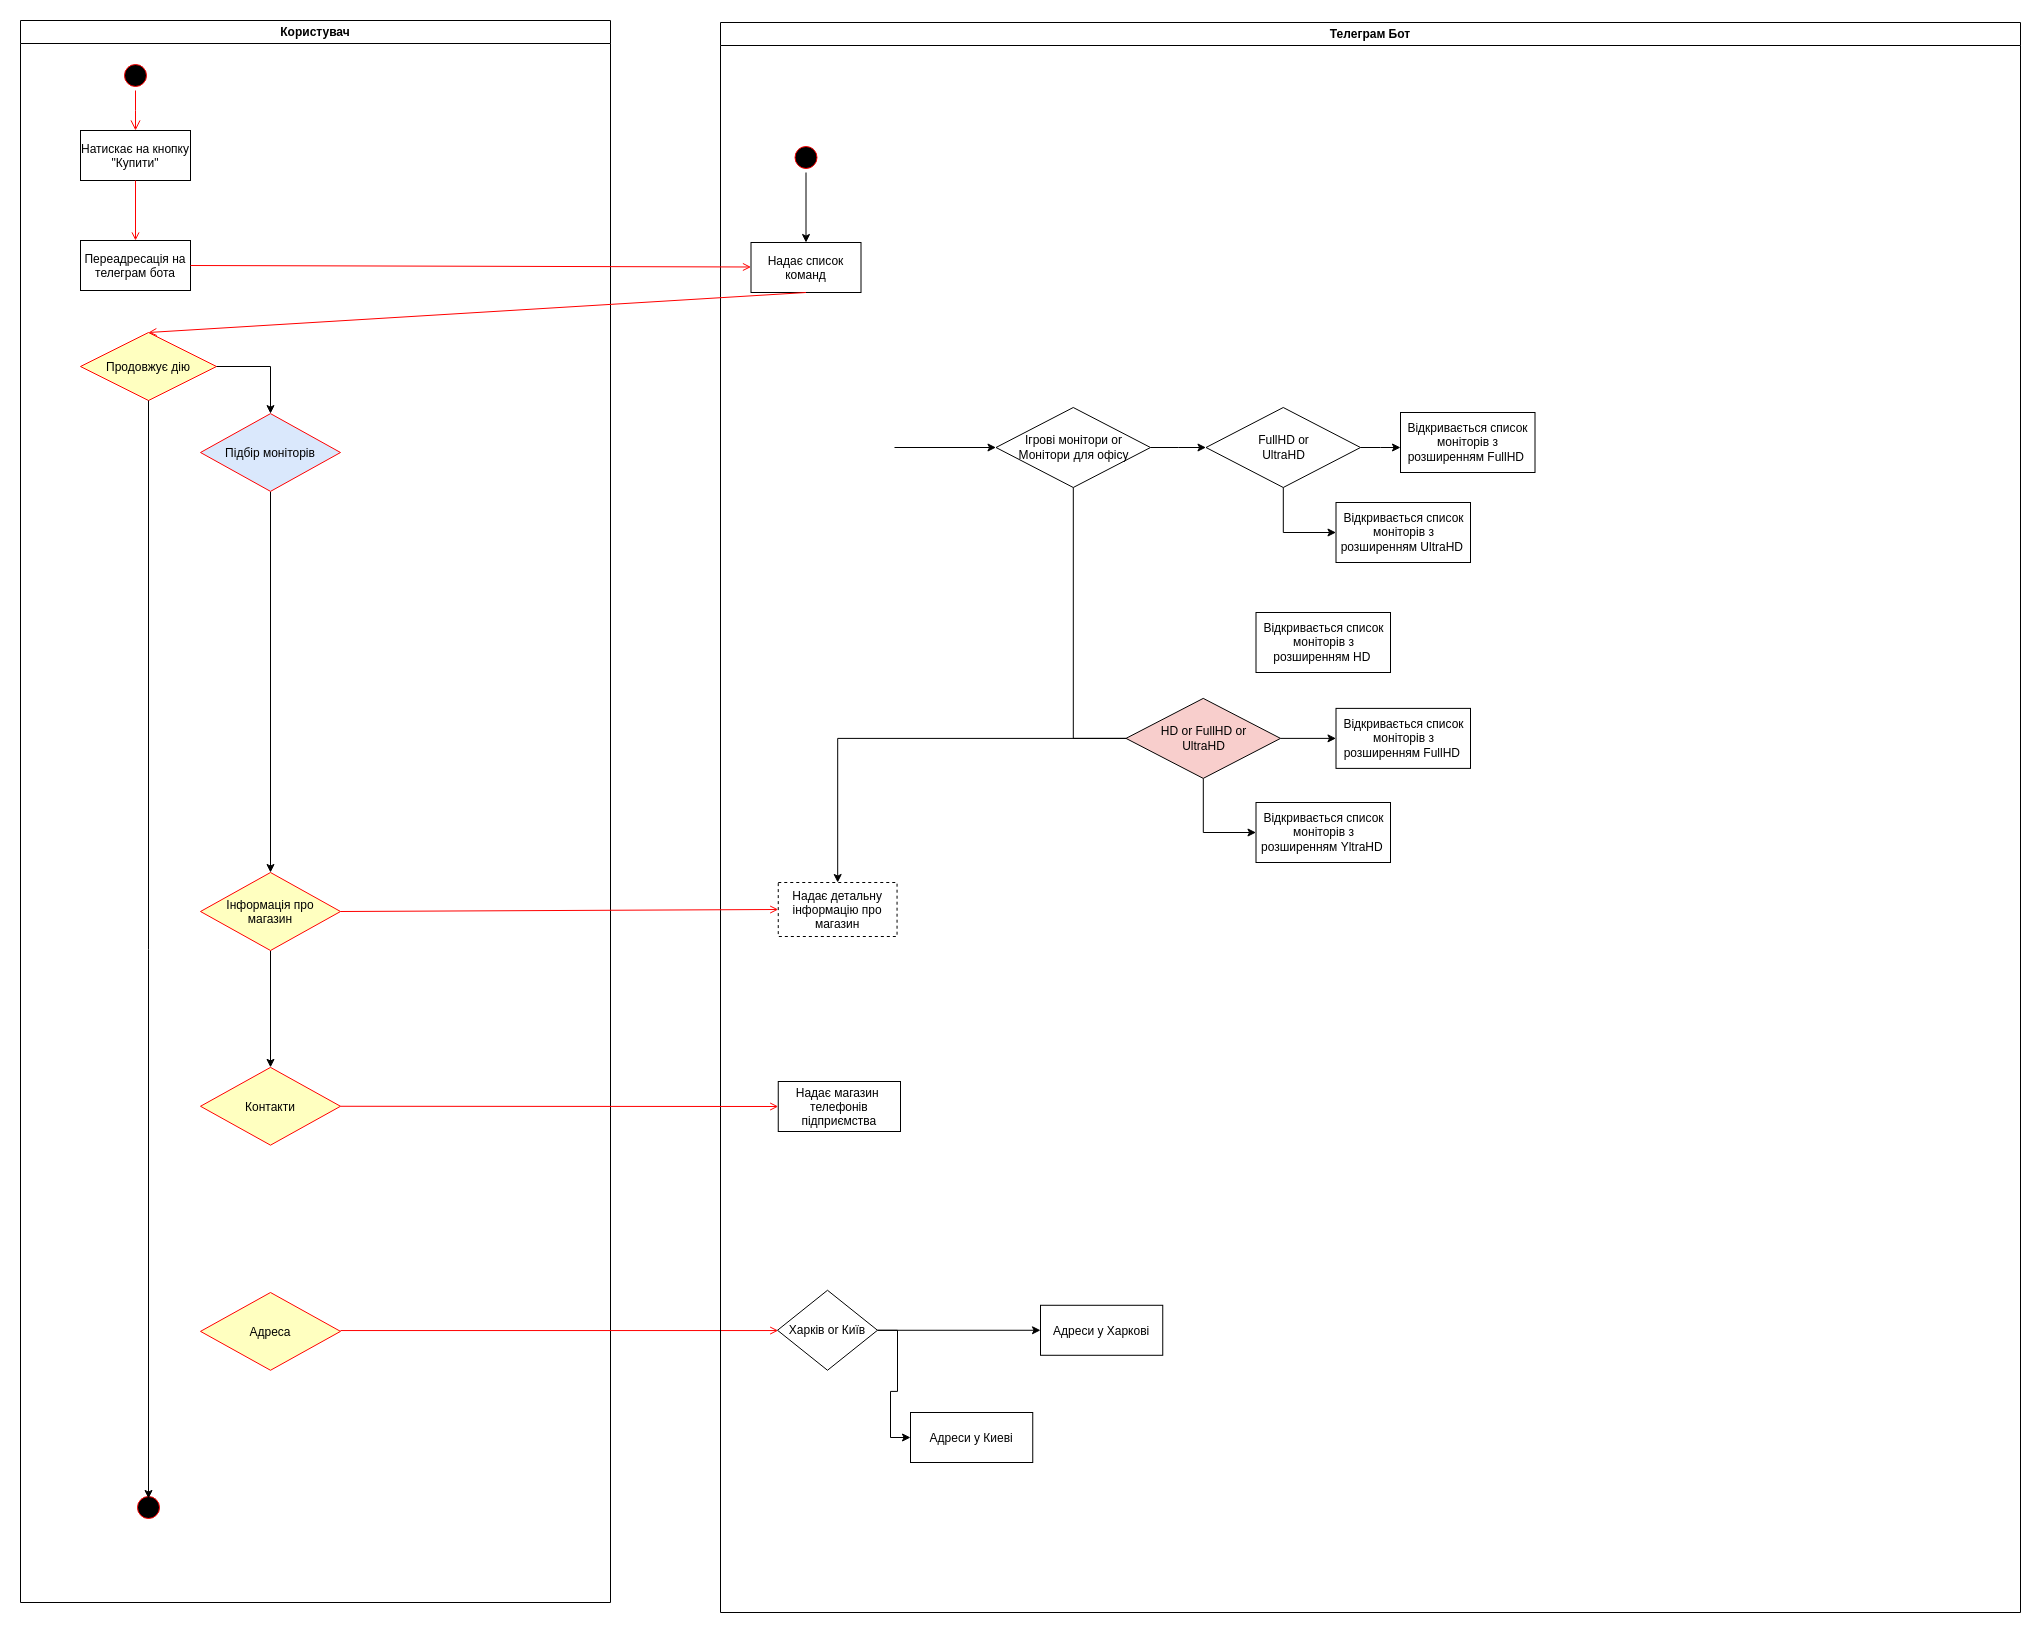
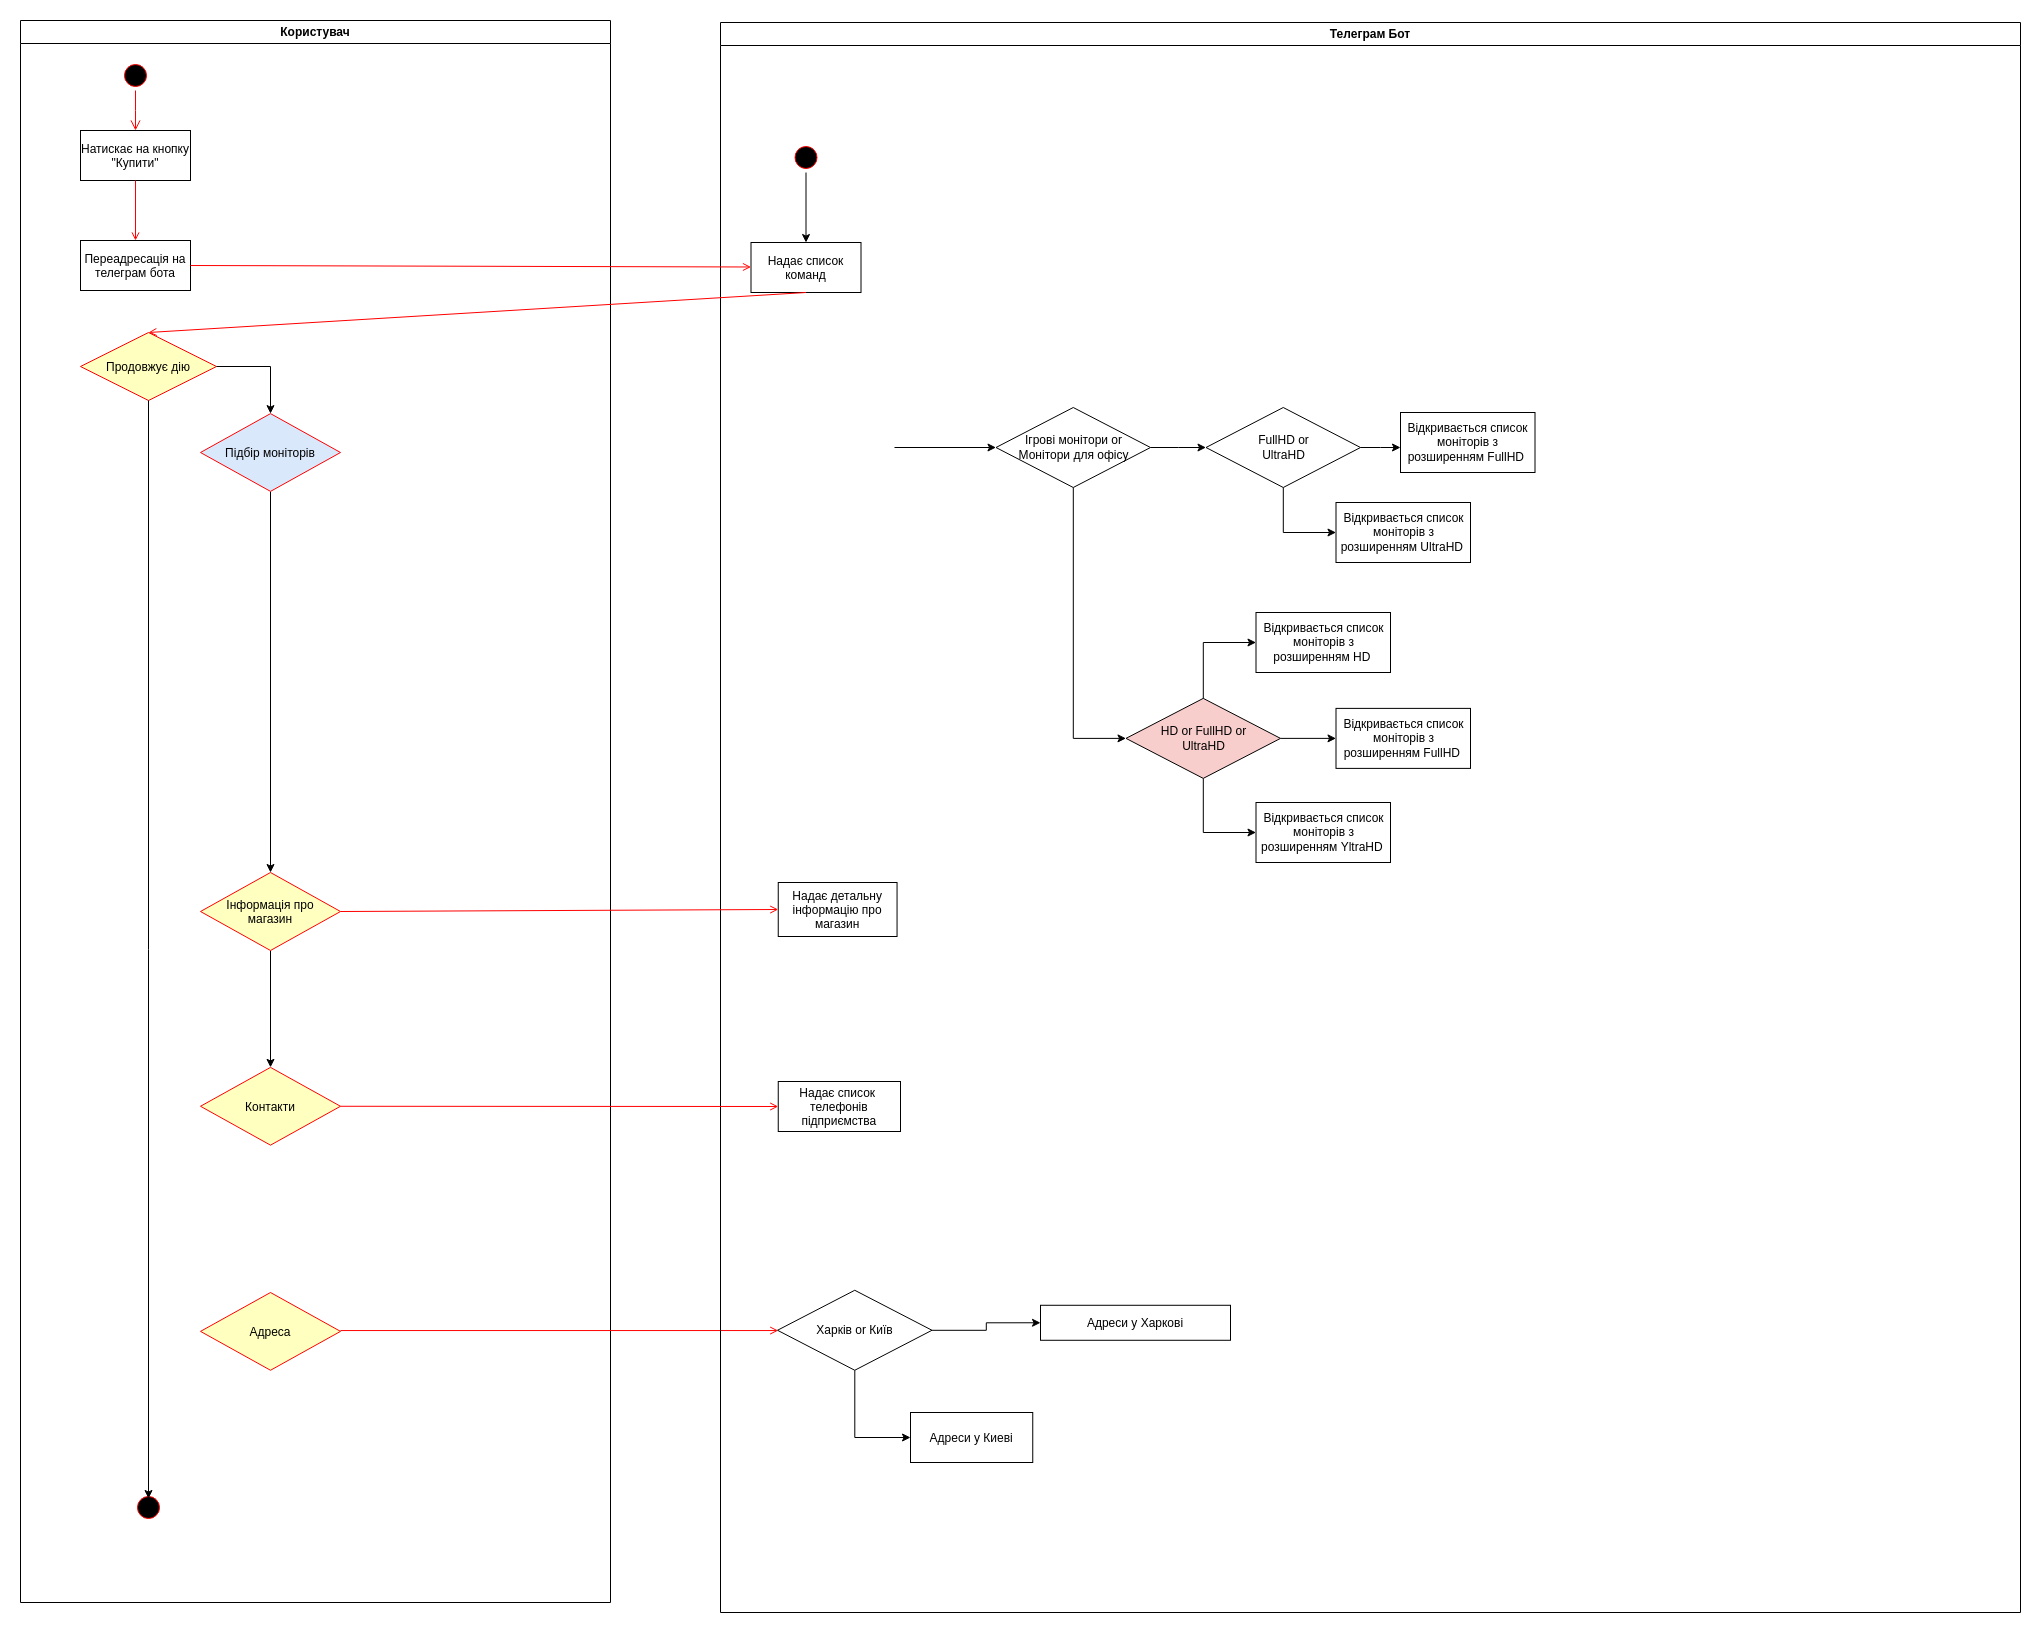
(1073, 736) -> (1073, 736)
(886, 738) -> (1203, 648)
(838, 910) -> (838, 910)
(839, 1093) -> (839, 1093)
(828, 1330) -> (855, 1330)
(1102, 1330) -> (1136, 1323)
